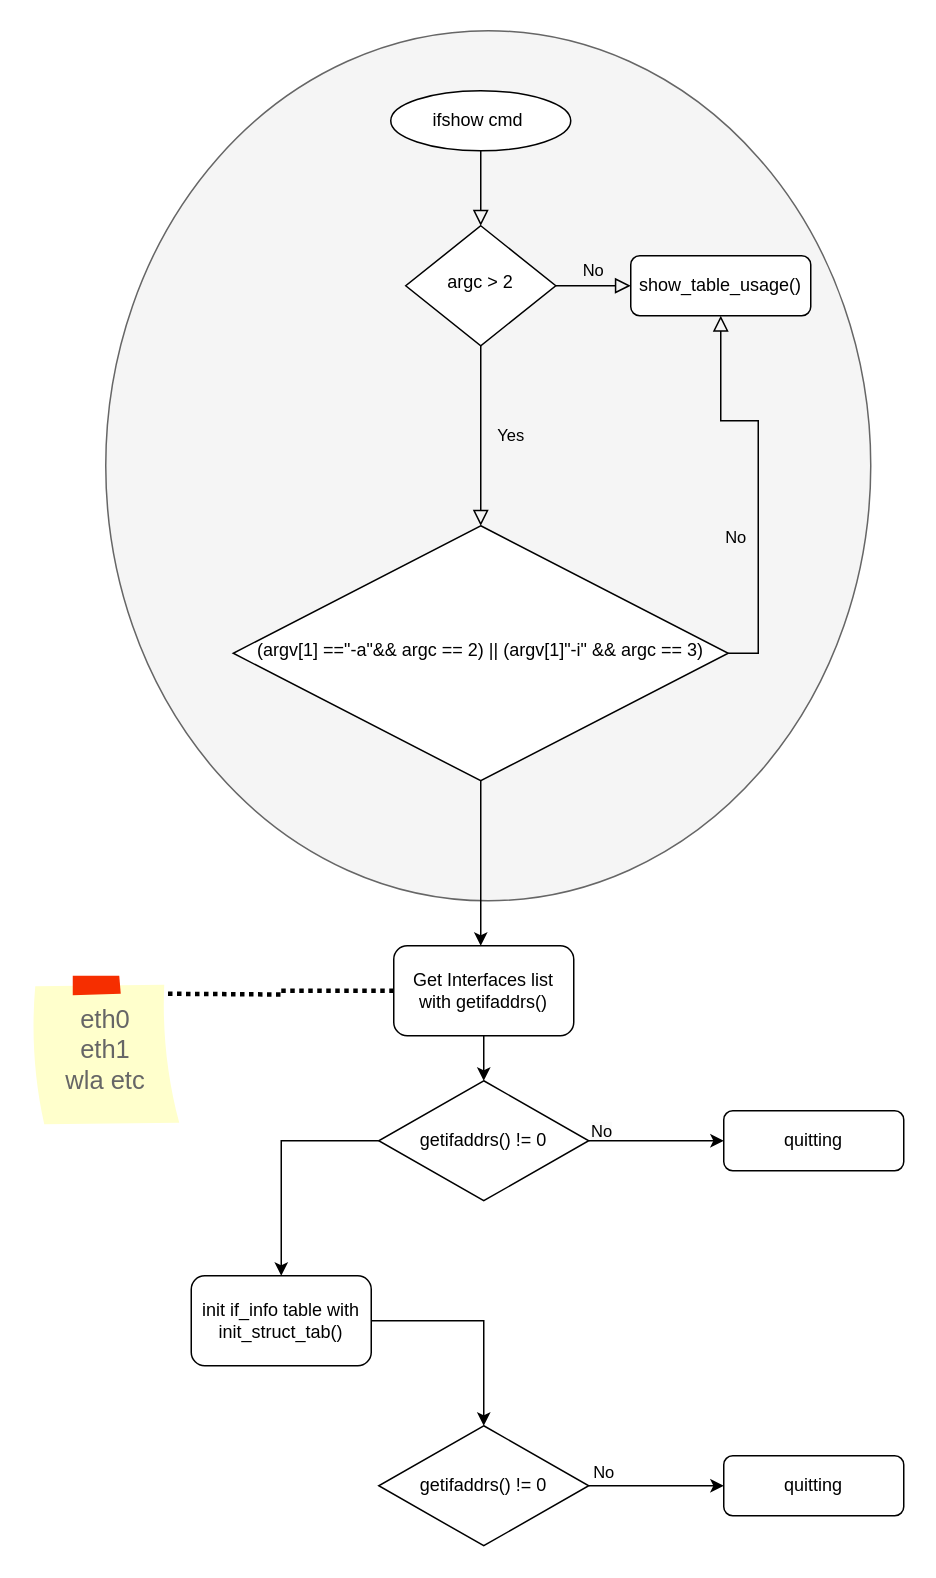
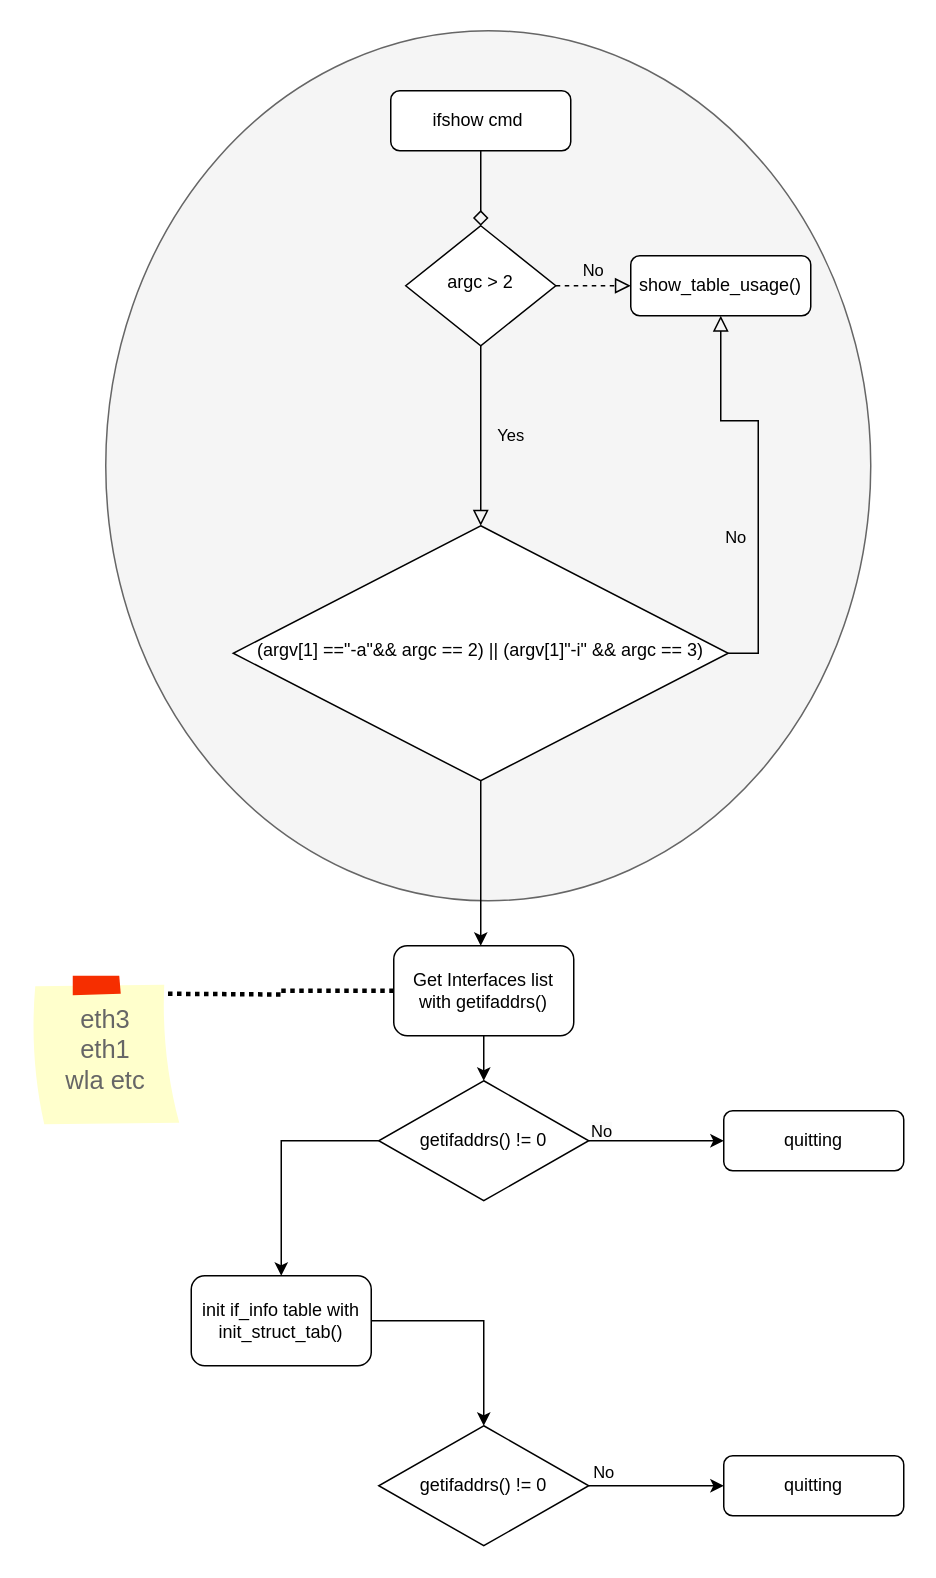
(481, 121) -> (481, 121)
(481, 209) -> (481, 209)
(586, 286) -> (586, 286)
(106, 1051) -> (106, 1051)
